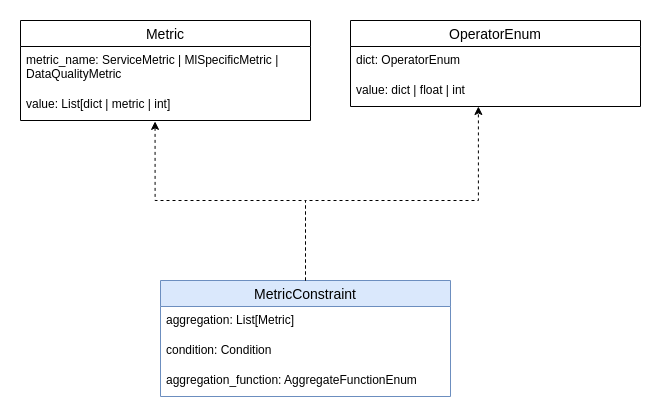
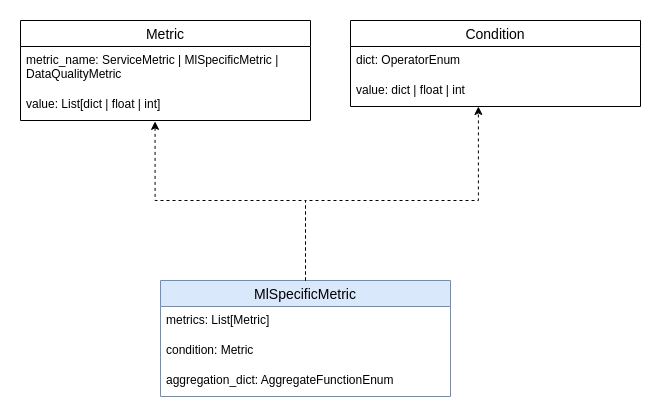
(495, 34) -> (495, 34)
(114, 105) -> (110, 105)
(305, 294) -> (305, 294)
(243, 321) -> (229, 321)
(224, 351) -> (216, 351)
(303, 381) -> (290, 381)
